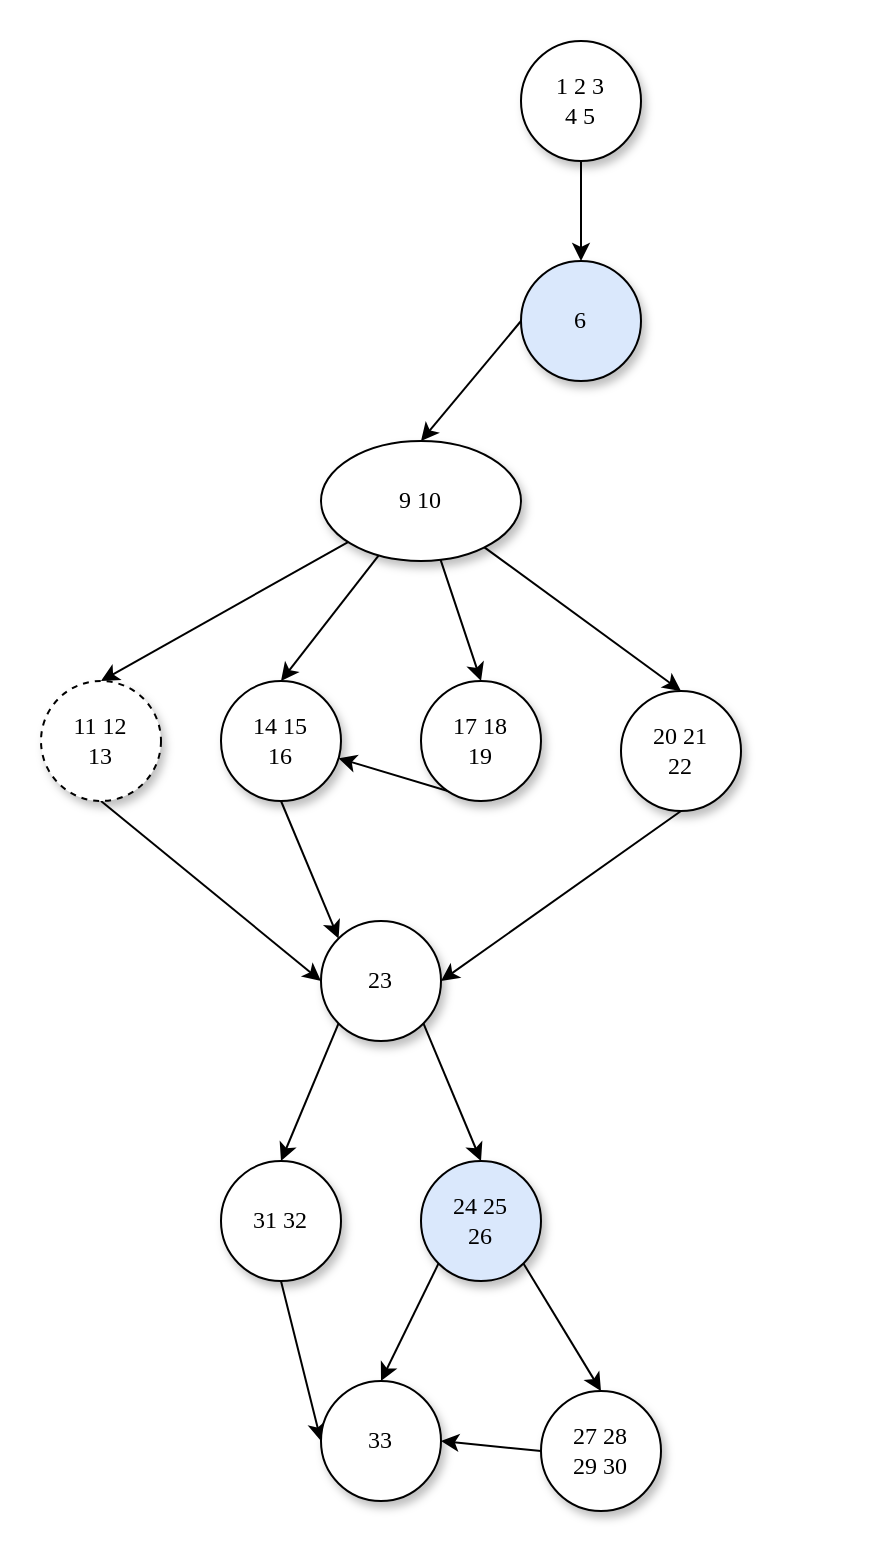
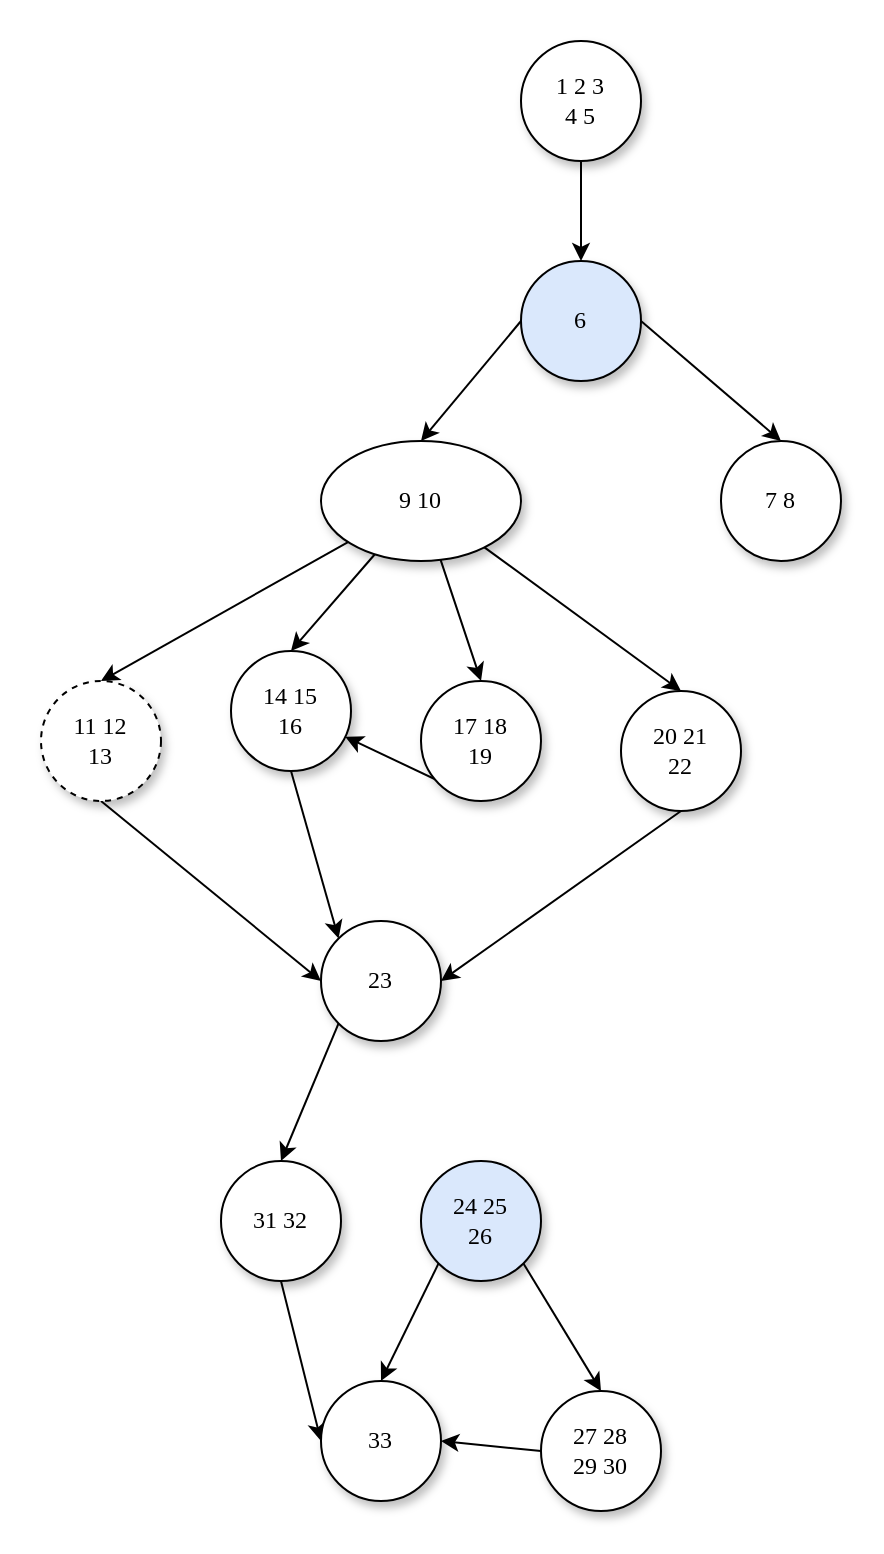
none -> (706, 377)
none -> (781, 501)
(281, 741) -> (291, 711)
(450, 1086) -> none
